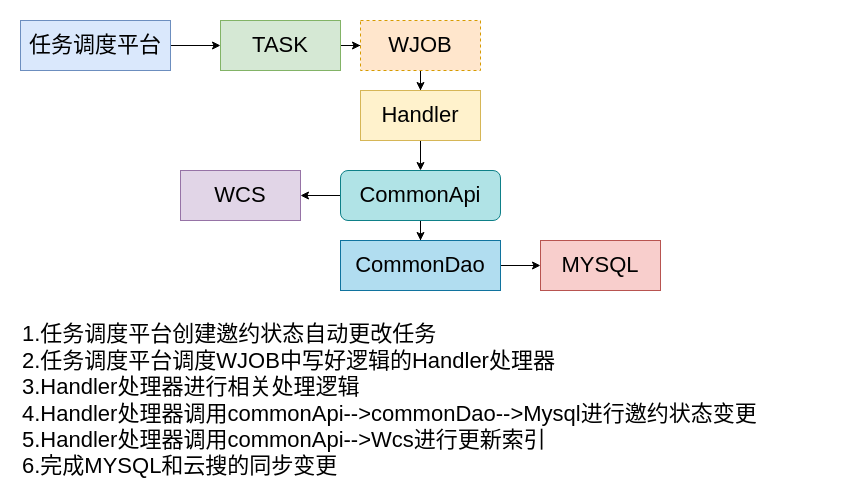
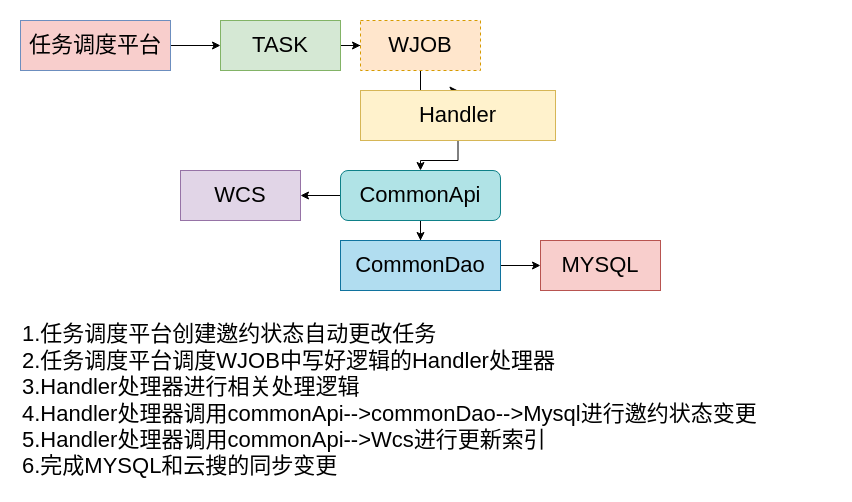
(96, 46) -> (96, 46)
(421, 116) -> (458, 116)
